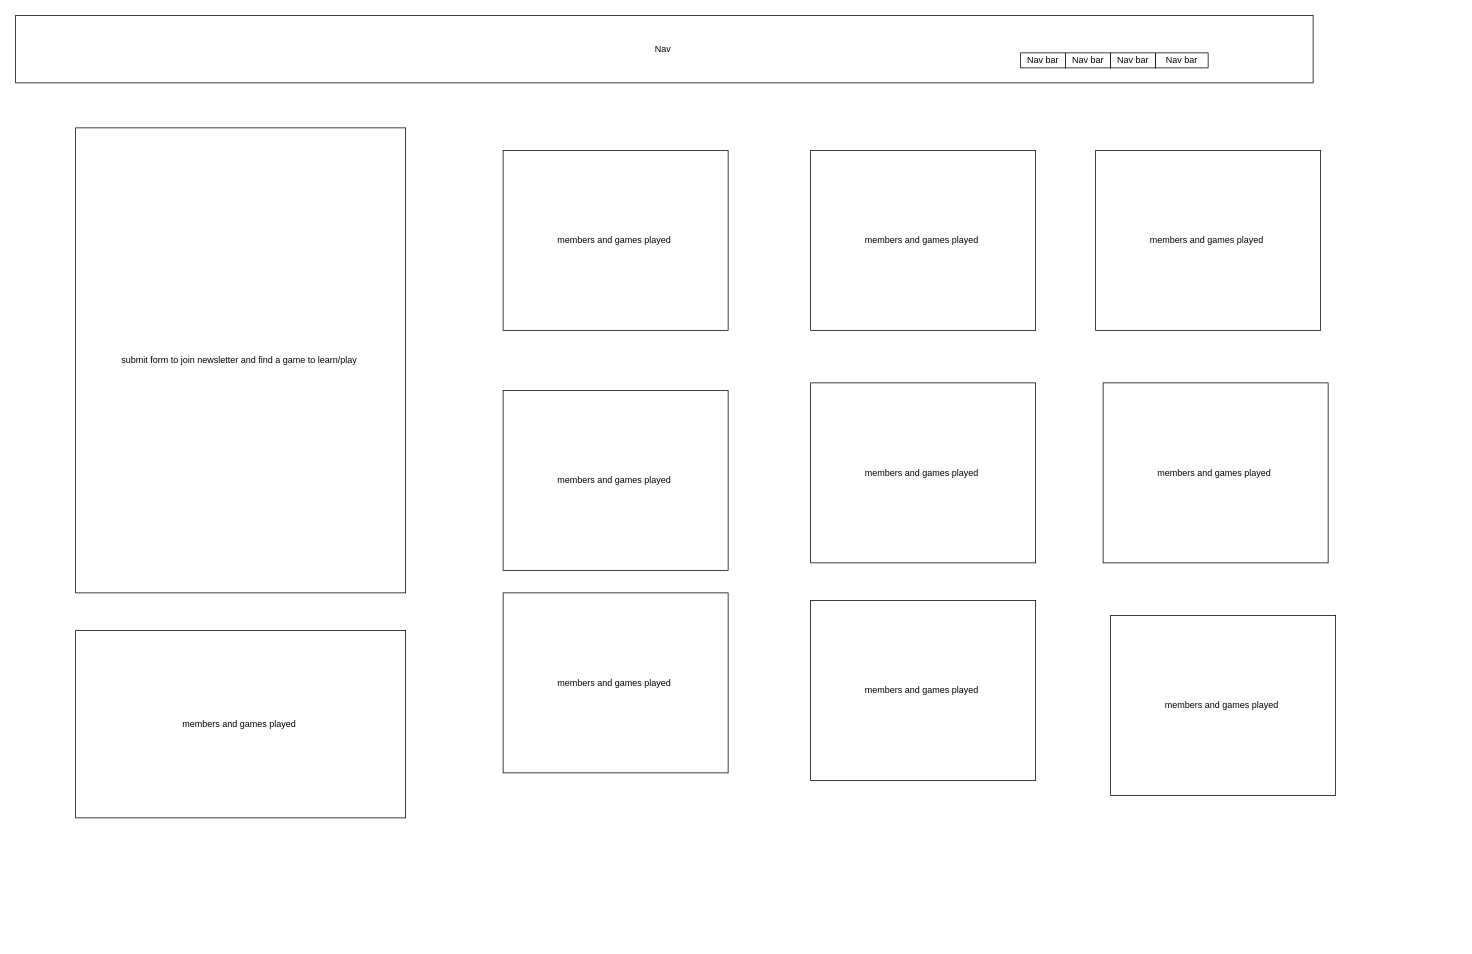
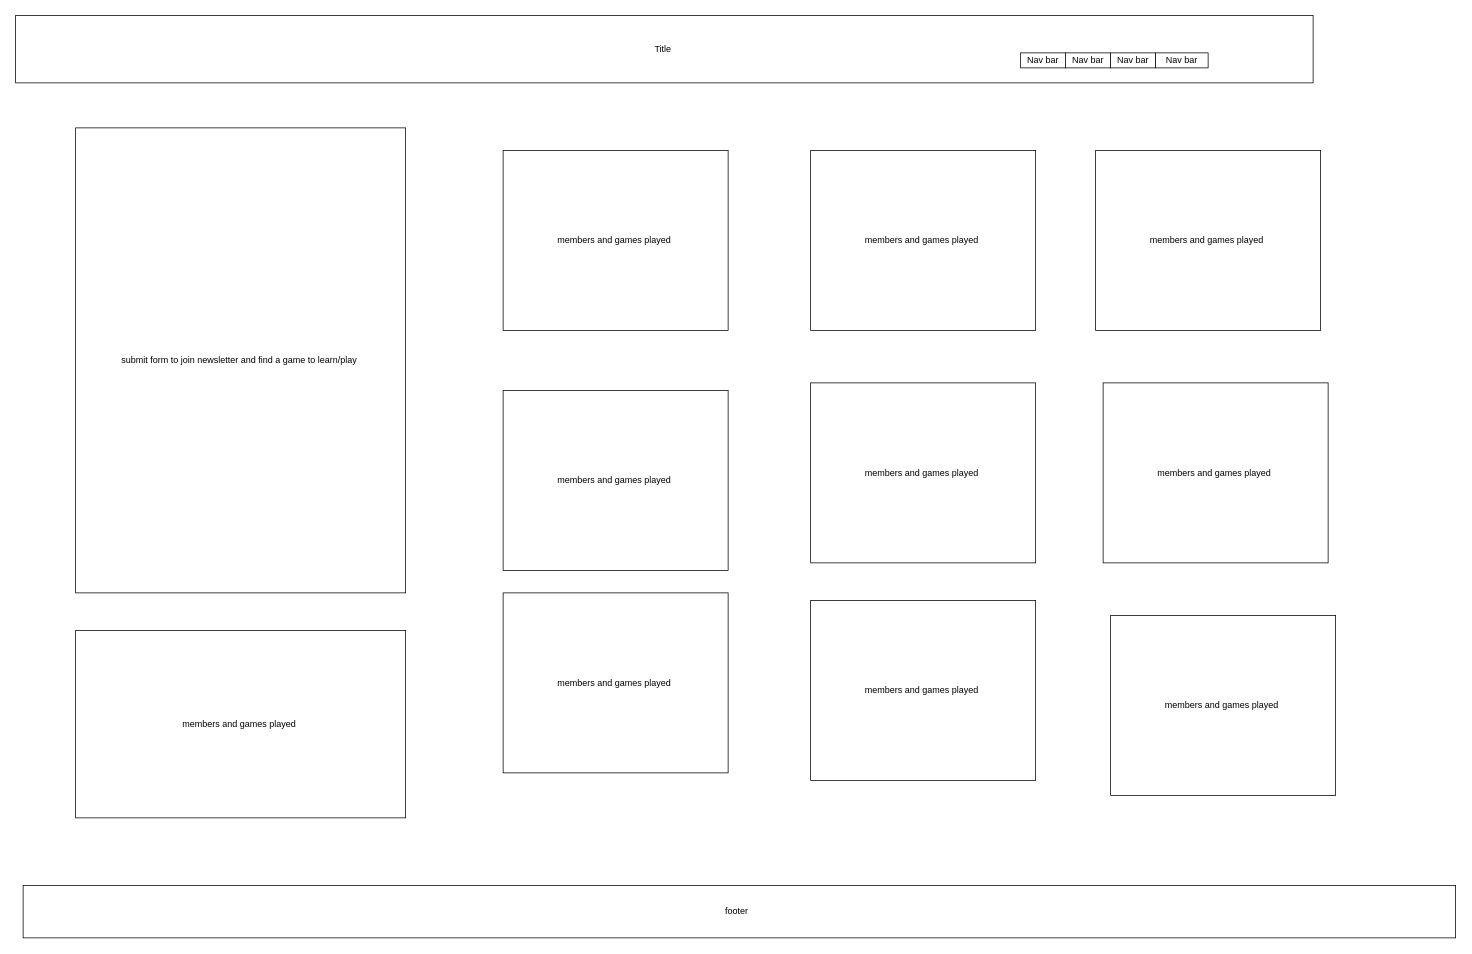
(664, 49) -> (664, 49)
none -> (739, 912)
